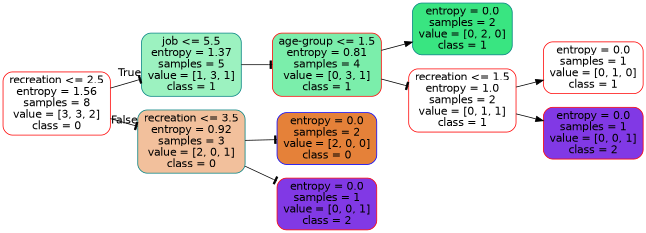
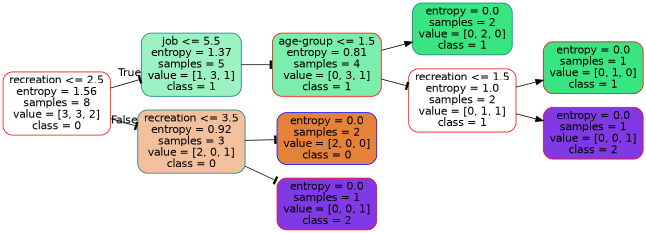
(593, 68) -> (593, 68)
